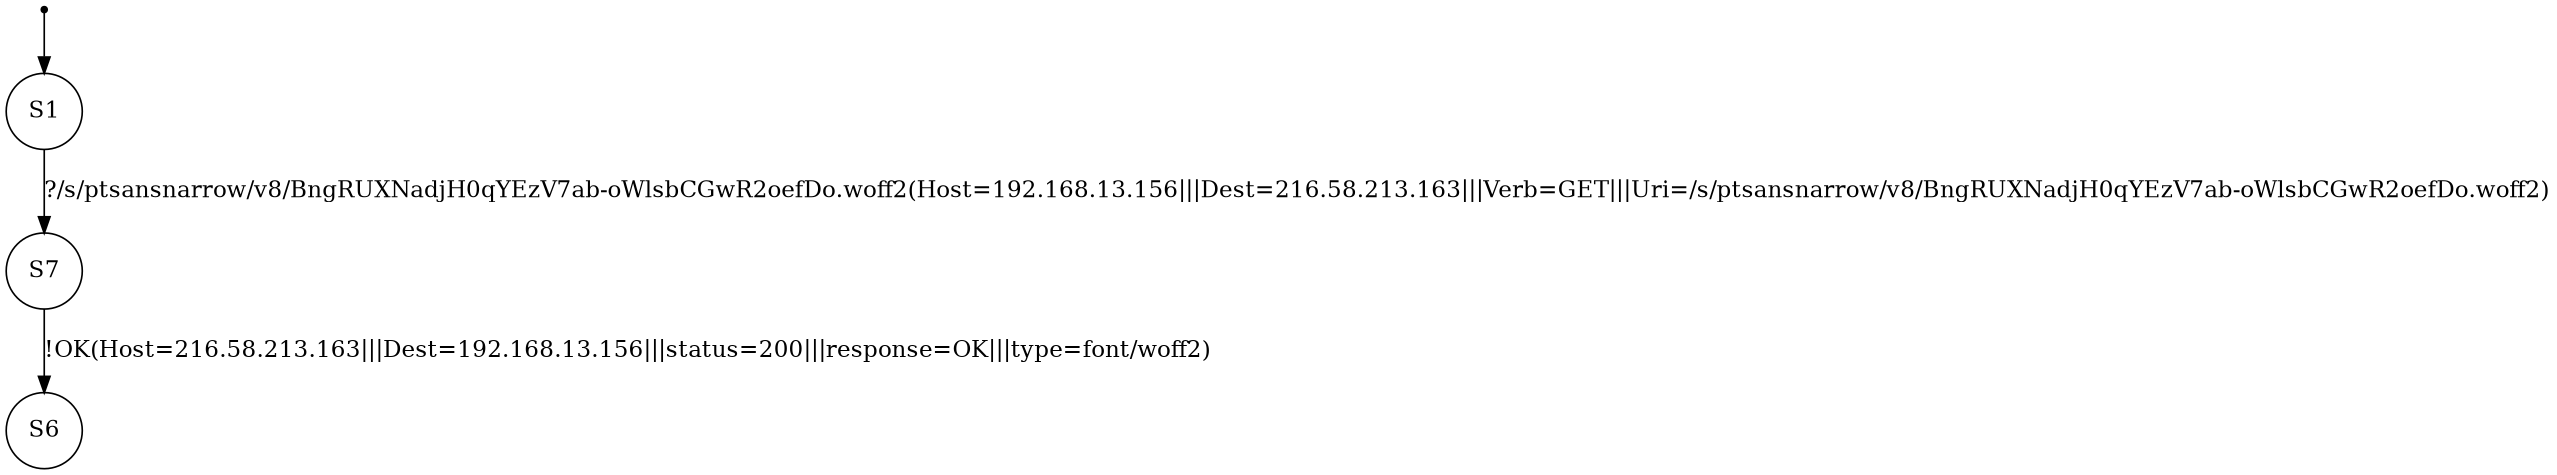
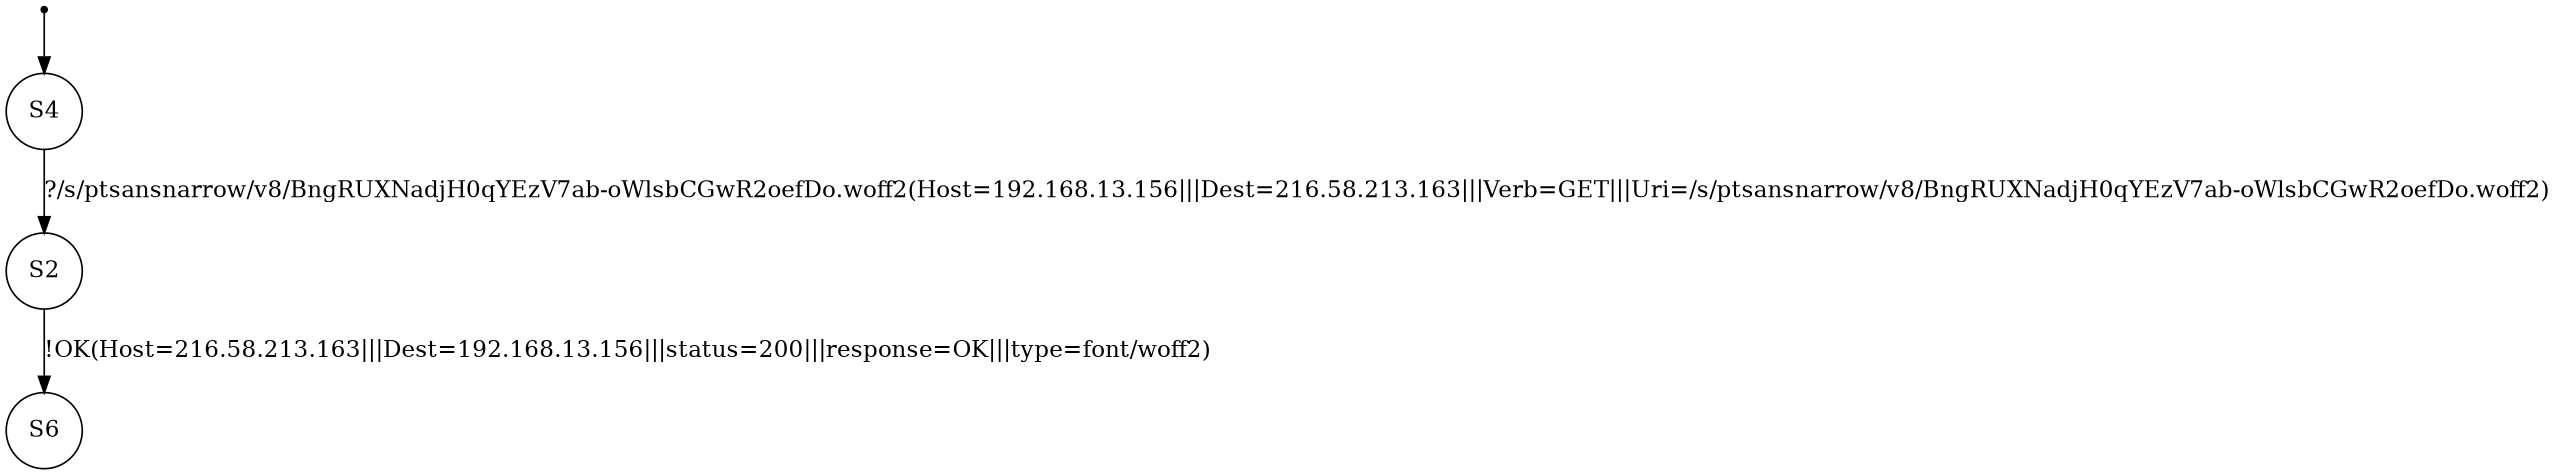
(44, 111) -> (44, 111)
(44, 271) -> (44, 271)
